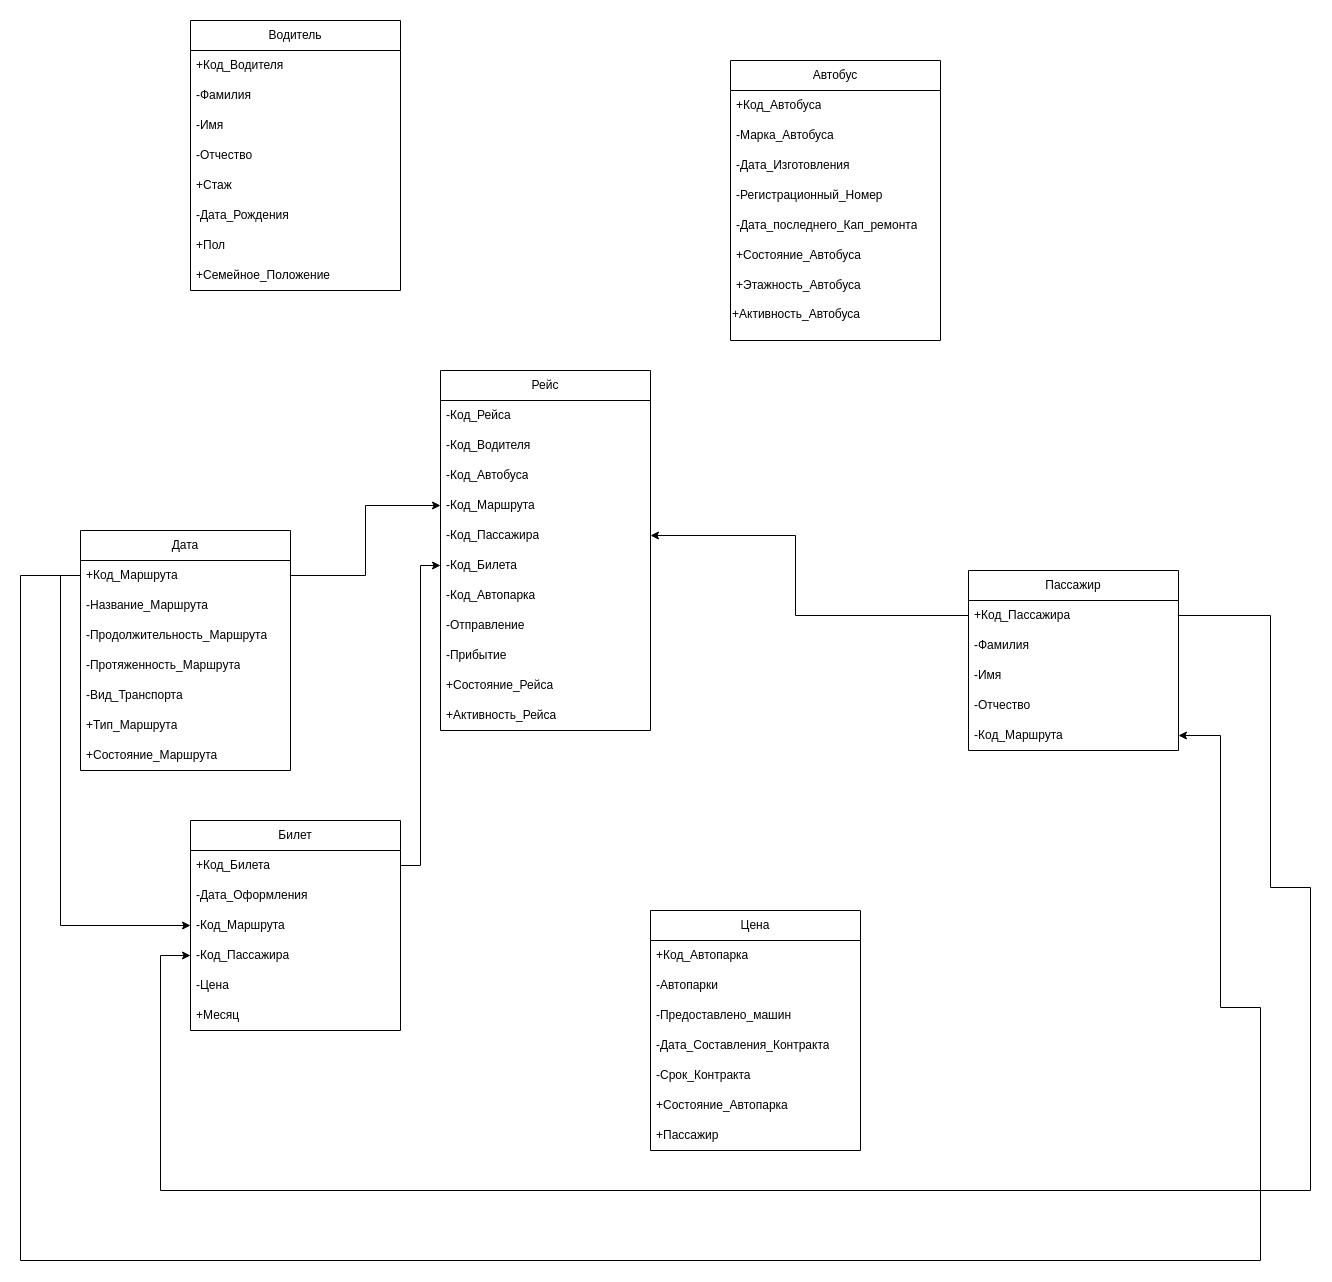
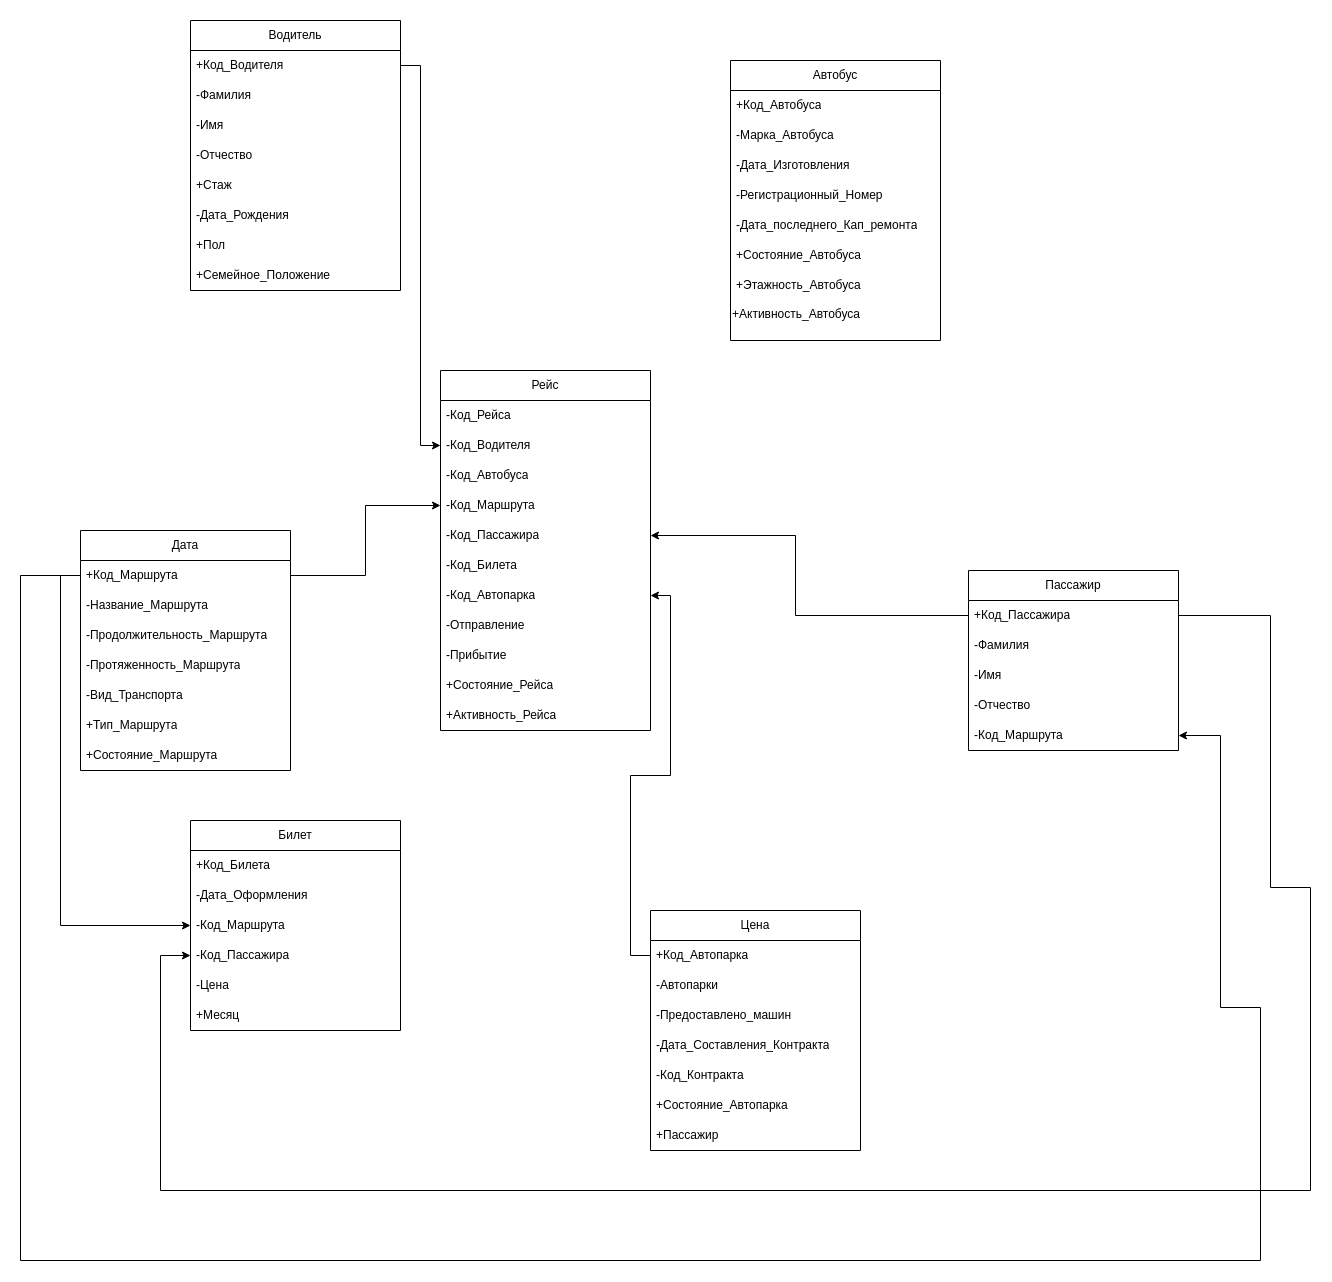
none -> (421, 253)
(421, 719) -> none
none -> (648, 776)
(707, 1076) -> (704, 1076)
